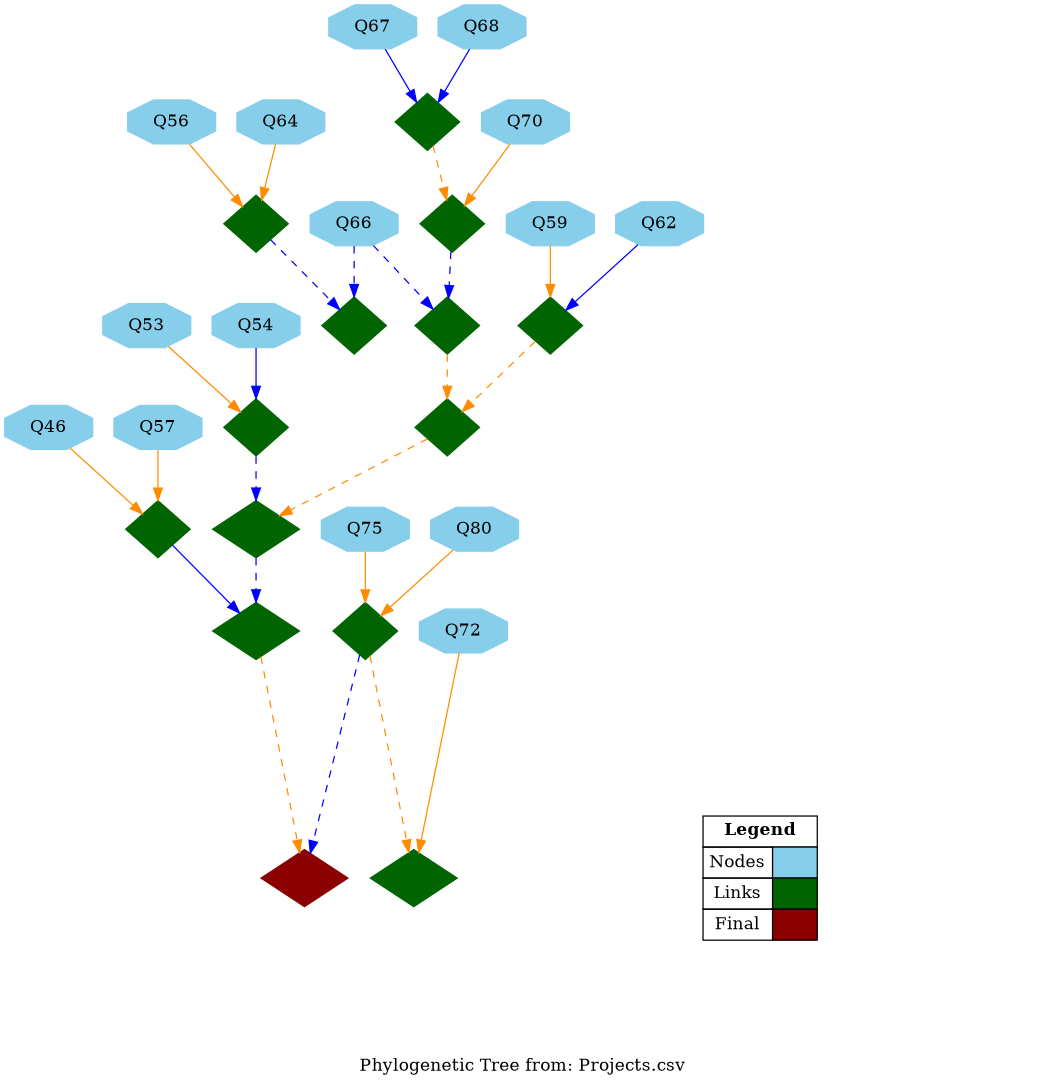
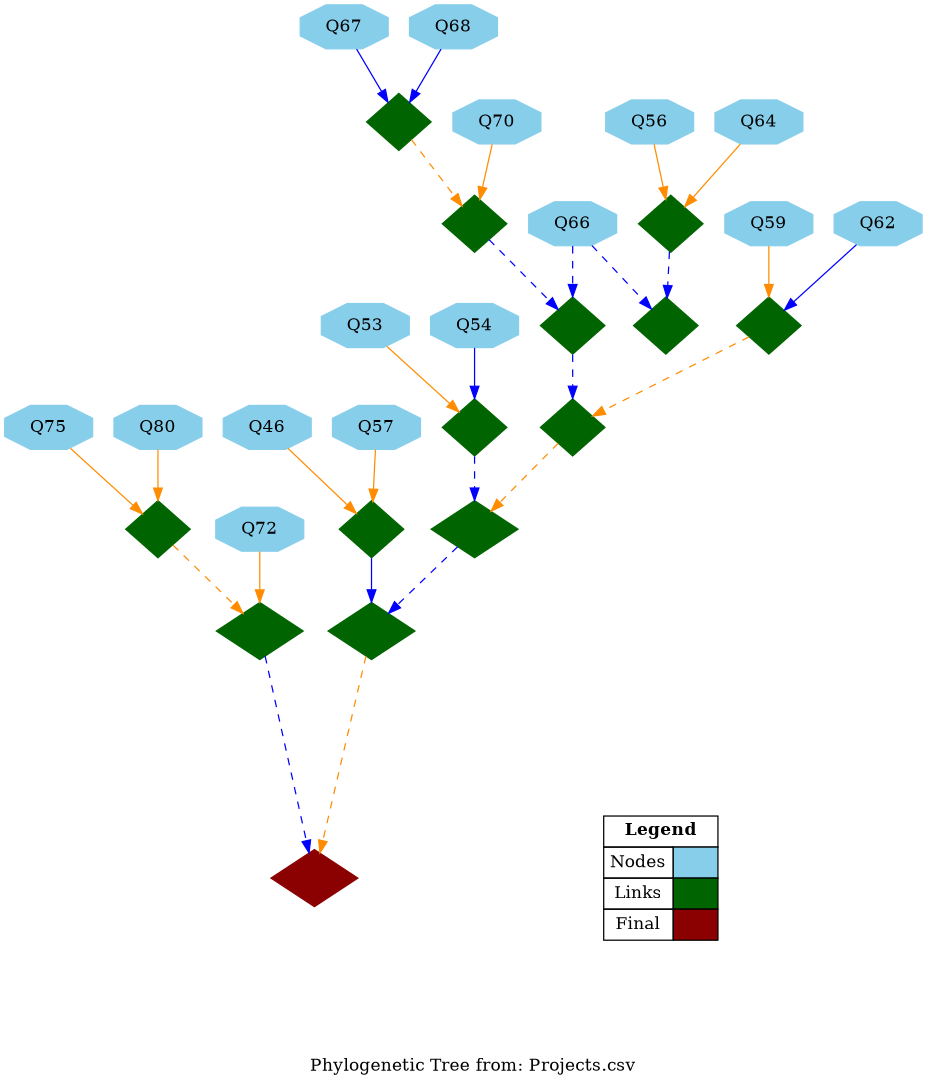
(447, 370) -> (573, 370)
(337, 748) -> (286, 748)
